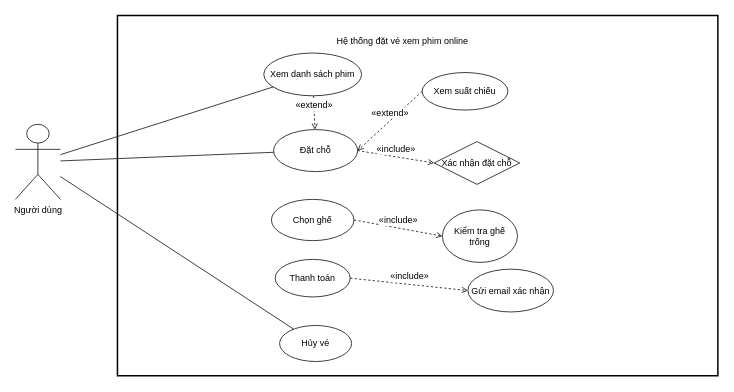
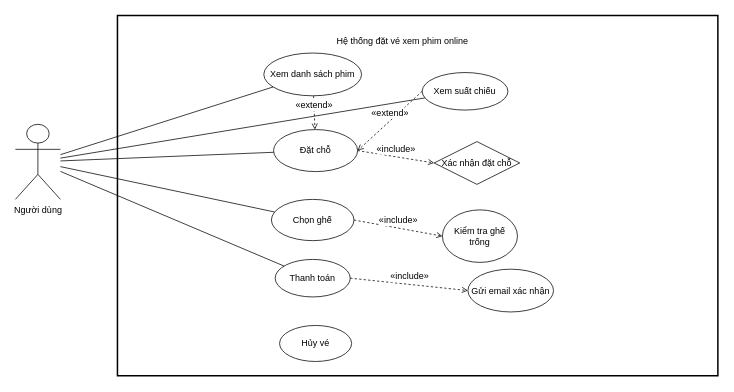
none -> (167, 189)
none -> (172, 218)
(177, 253) -> (242, 128)
